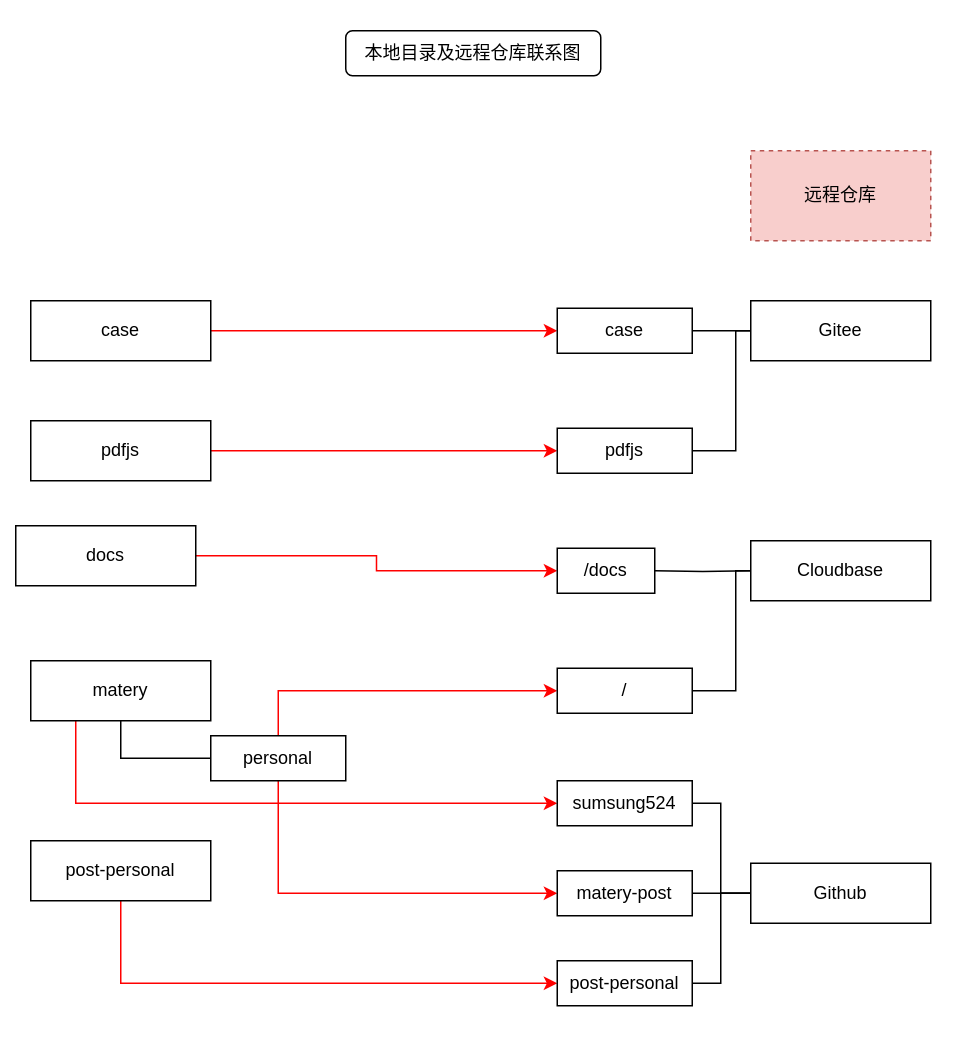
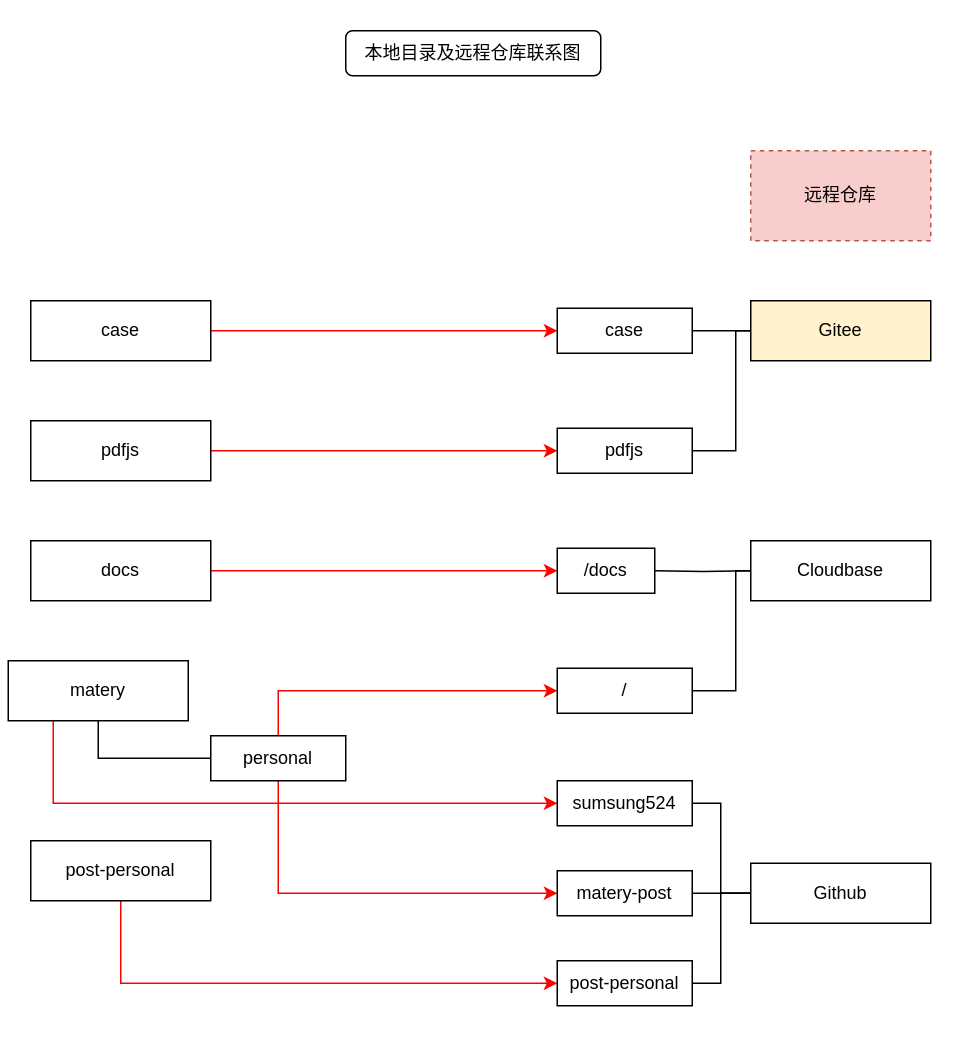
(841, 331) -> (841, 331)
(106, 556) -> (121, 571)
(121, 691) -> (98, 691)
